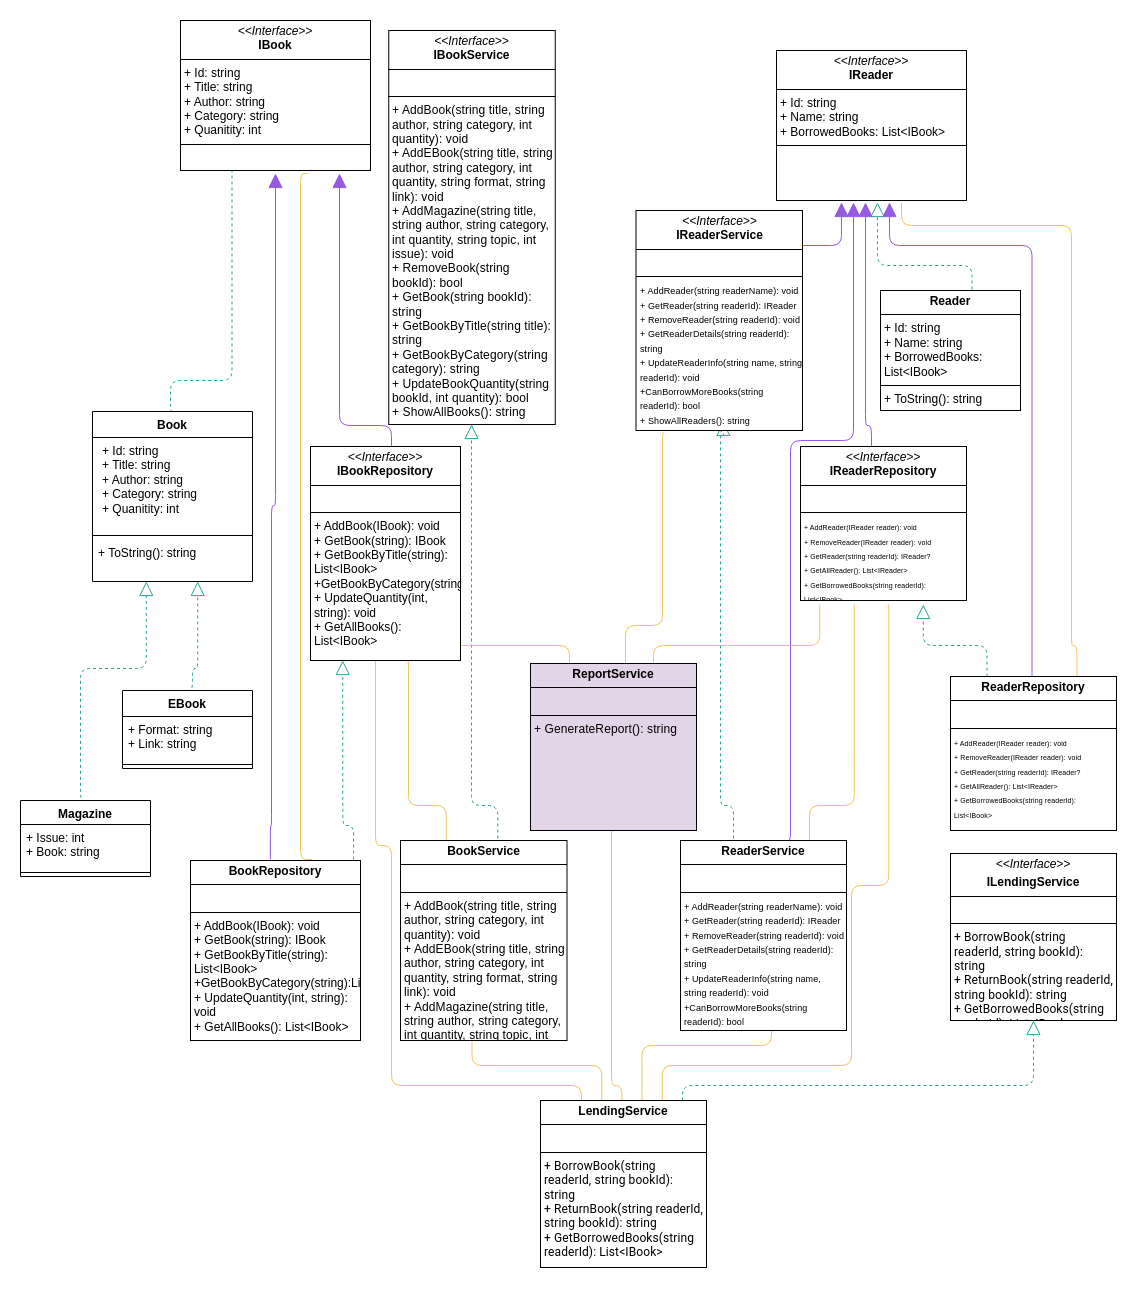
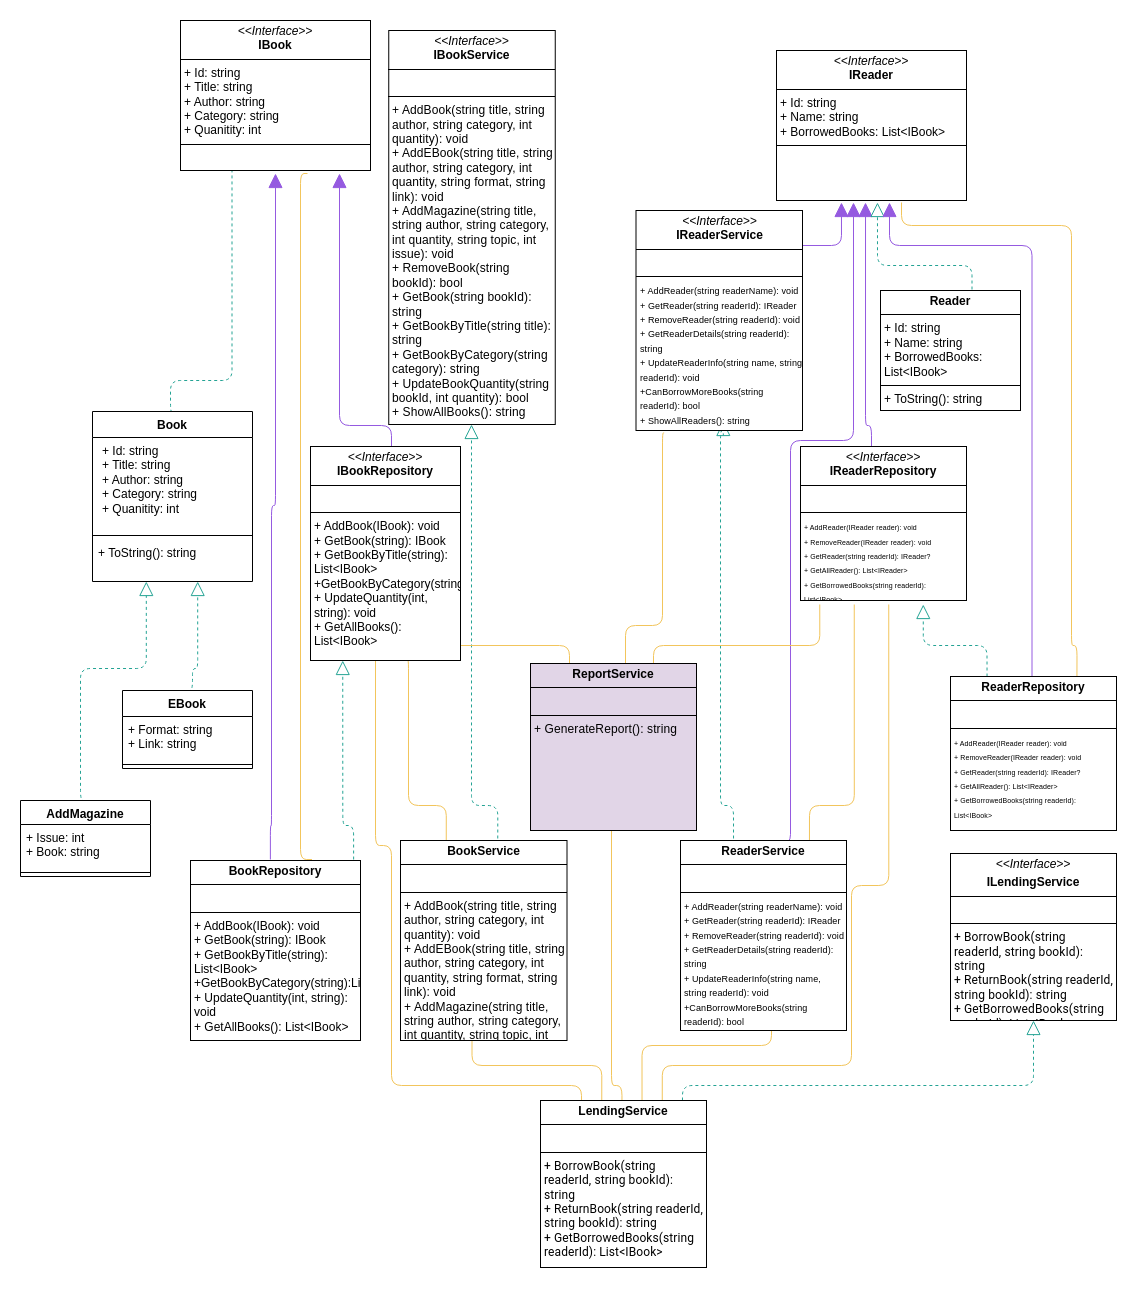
(86, 815) -> (86, 815)
